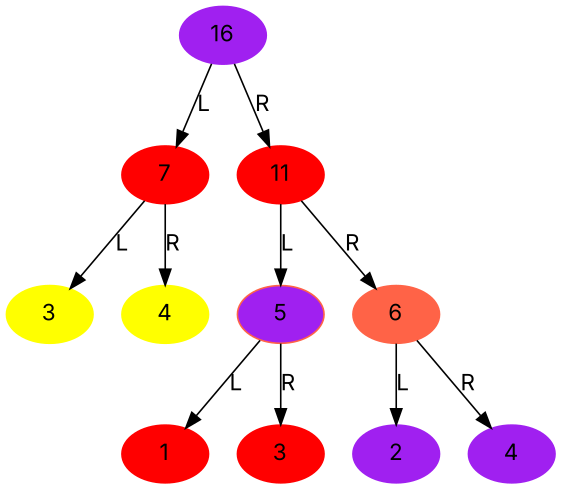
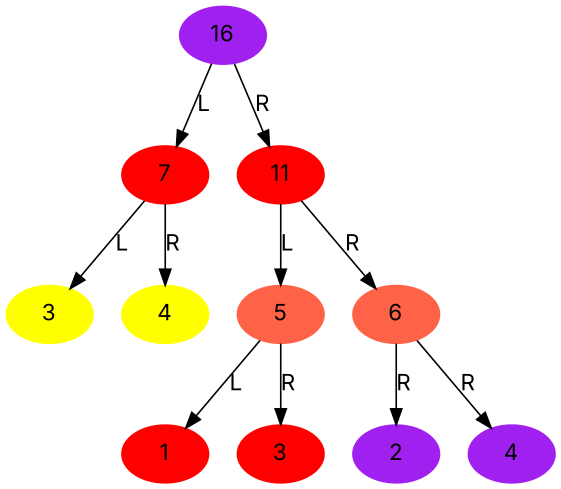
(281, 314) -> (281, 314)
(403, 384) -> (404, 384)
